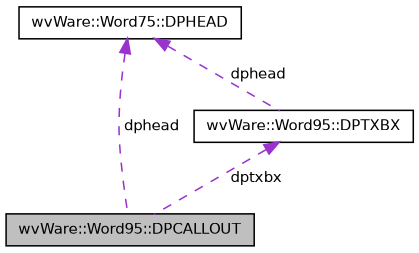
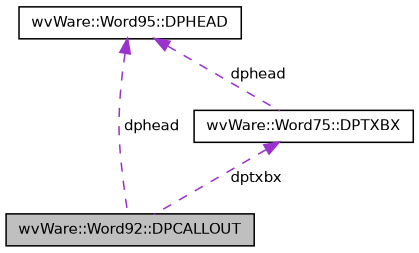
(130, 23) -> (130, 23)
(304, 126) -> (304, 126)
(130, 230) -> (130, 230)
